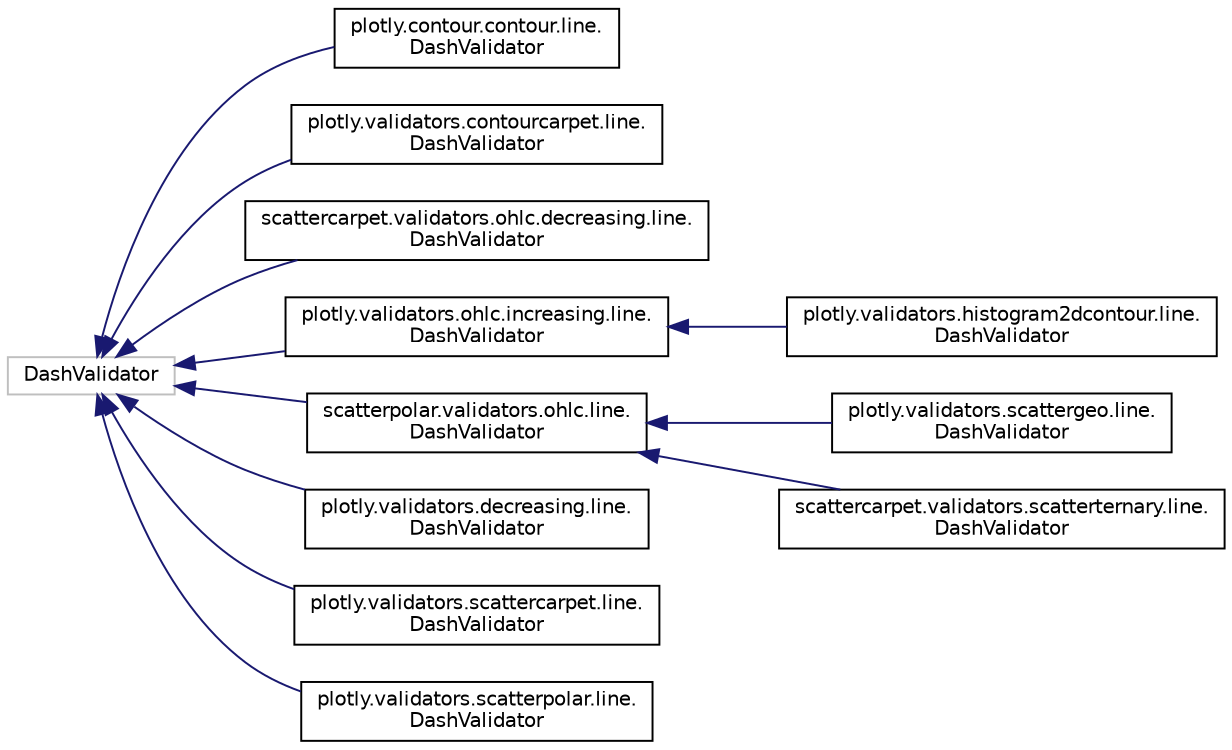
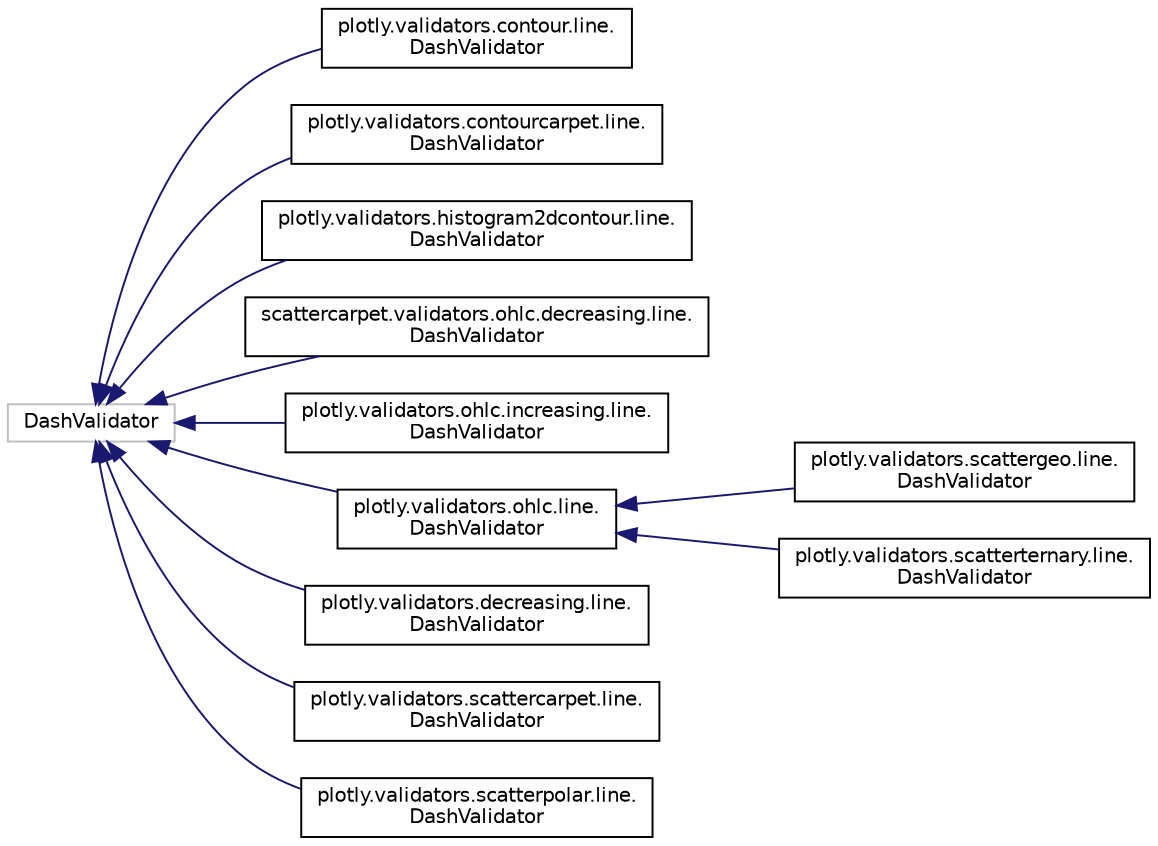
(477, 38) -> (477, 38)
(738, 327) -> (194, 312)
(477, 423) -> (477, 519)
(1002, 519) -> (965, 568)
